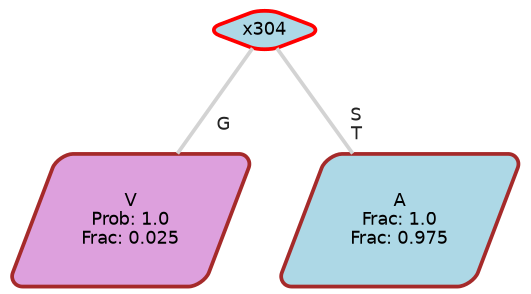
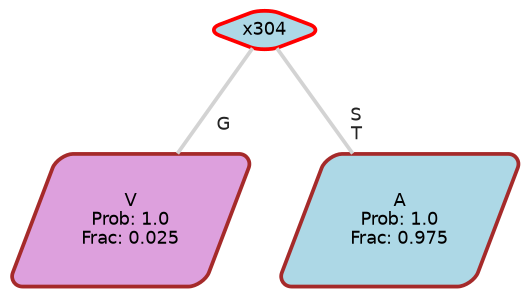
(400, 220) -> (400, 220)
